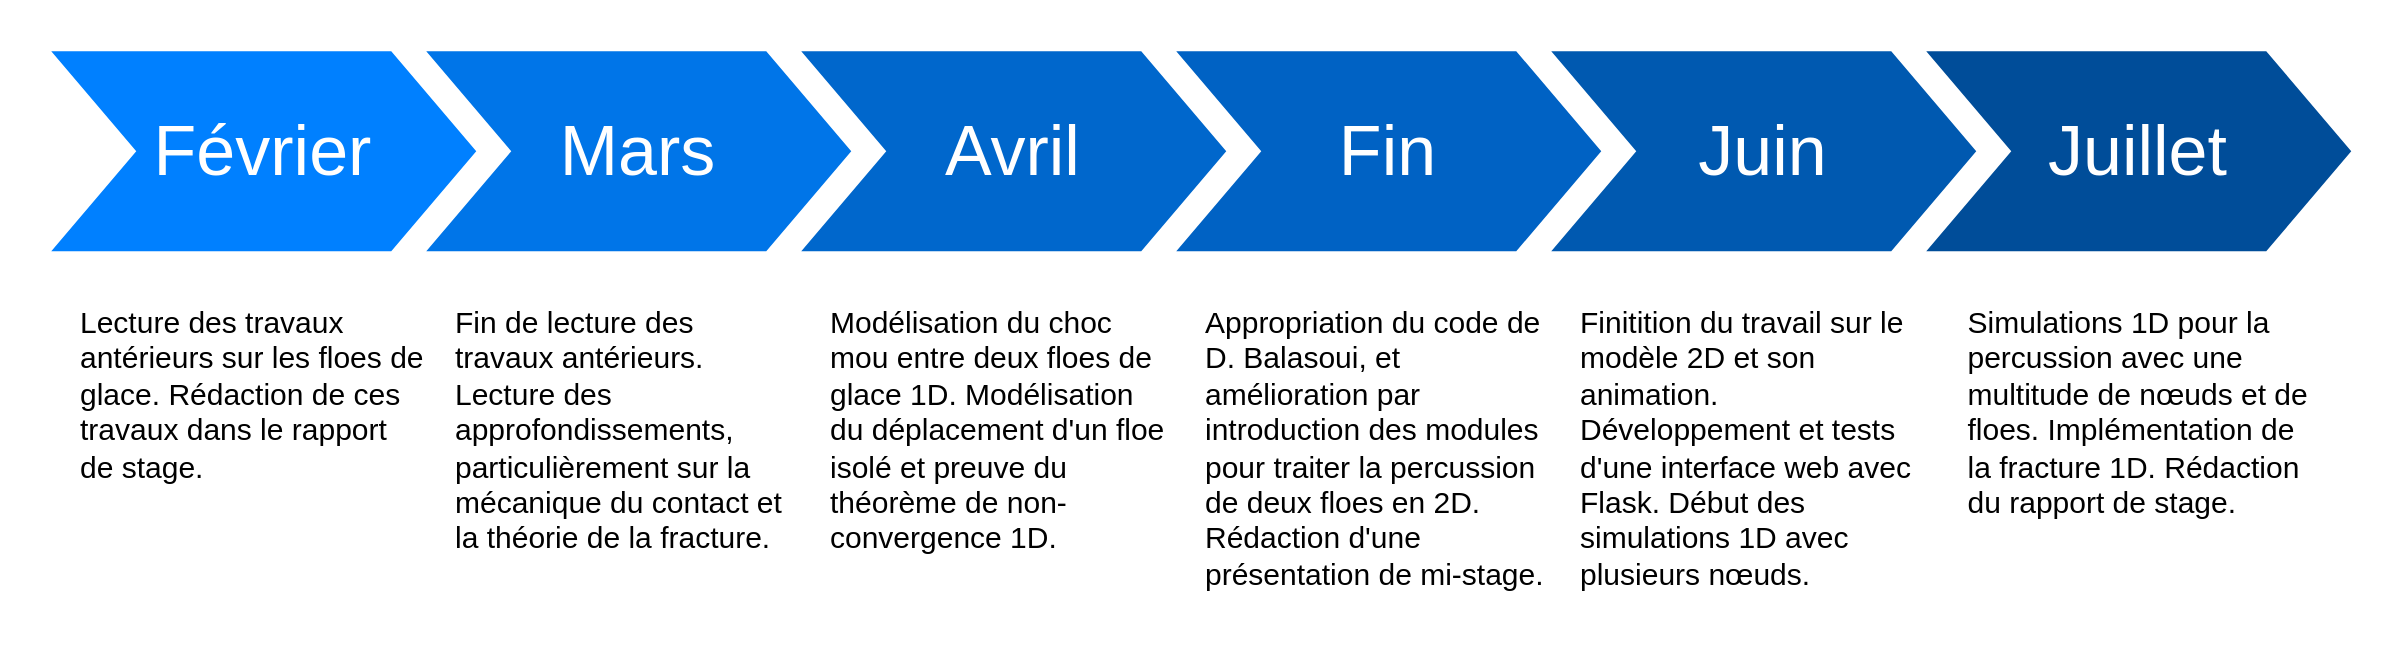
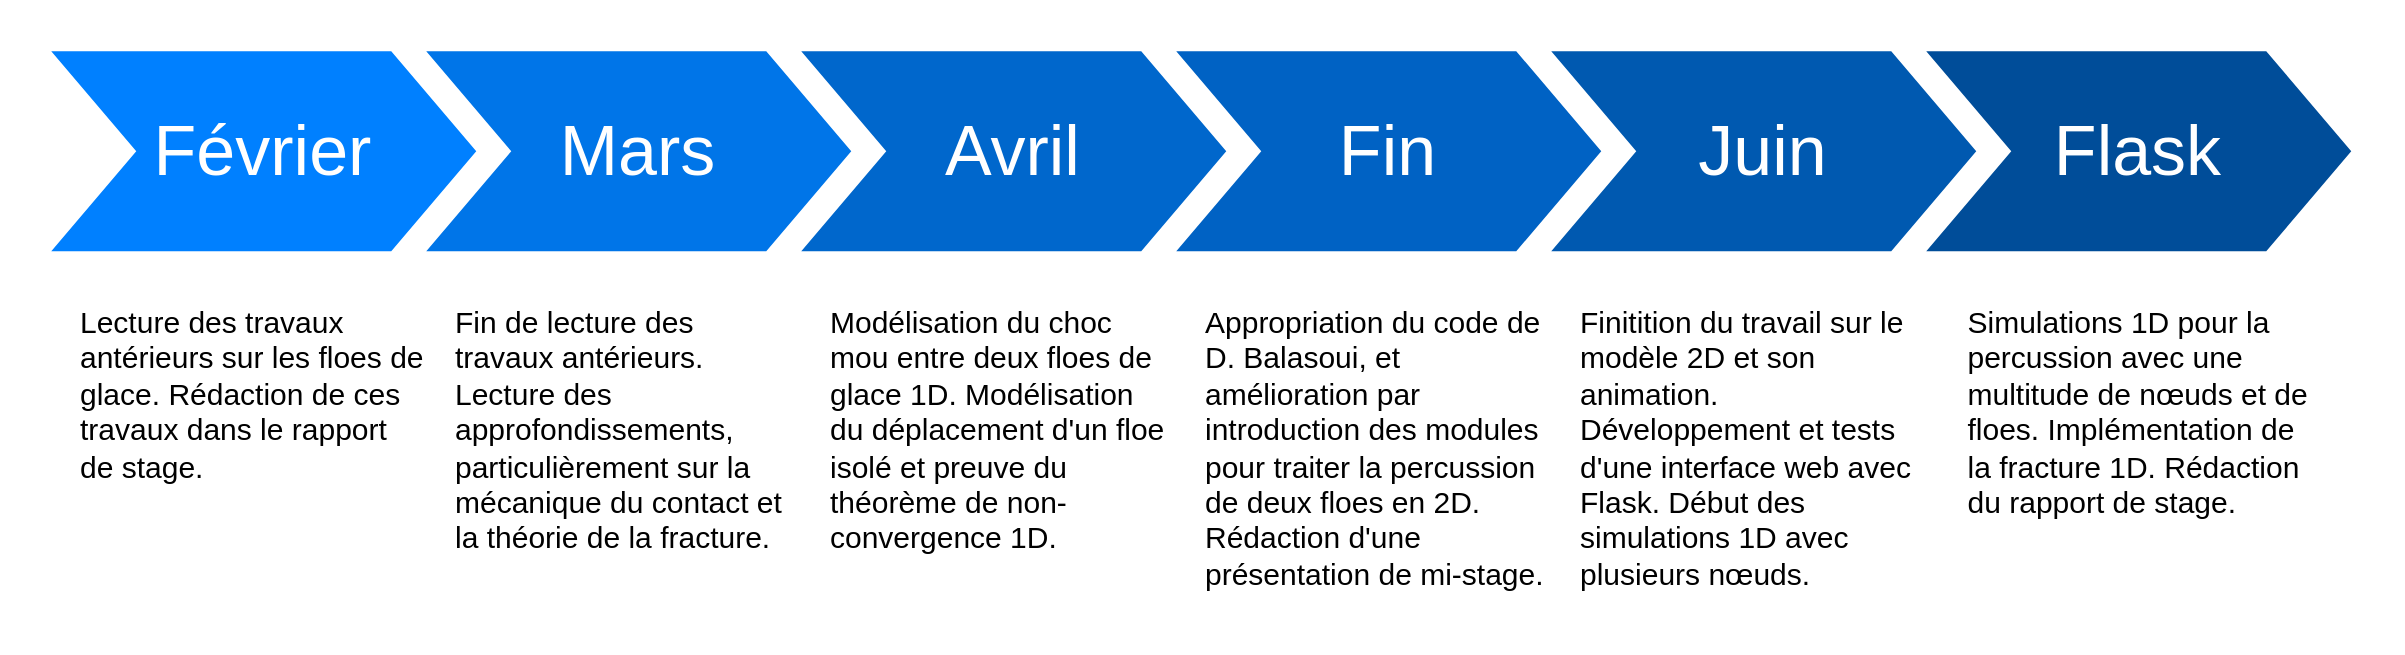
(2139, 151) -> (2139, 151)
